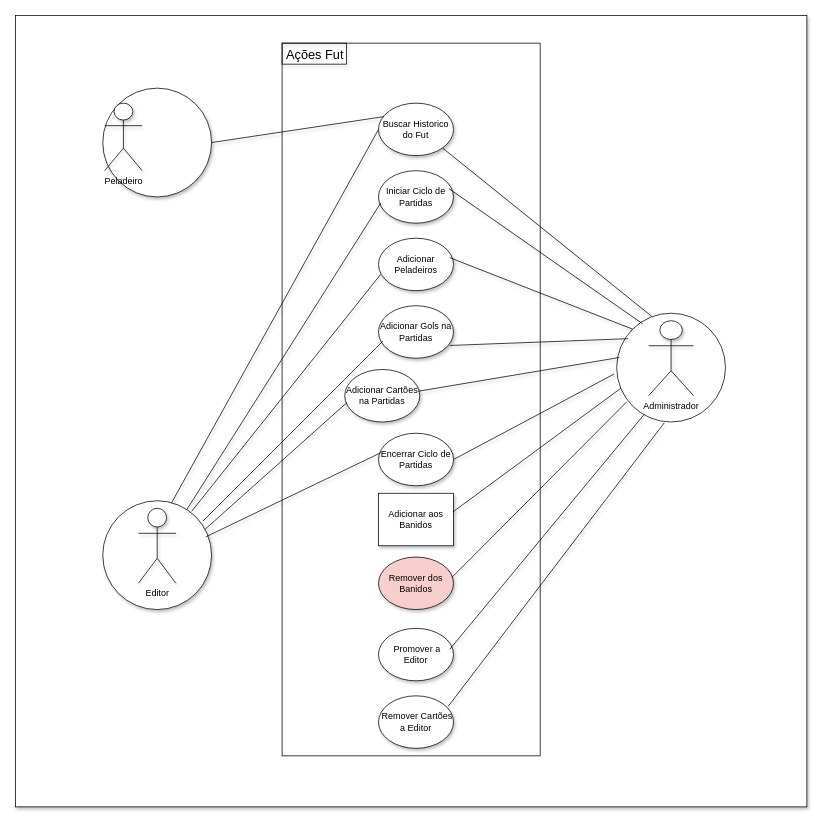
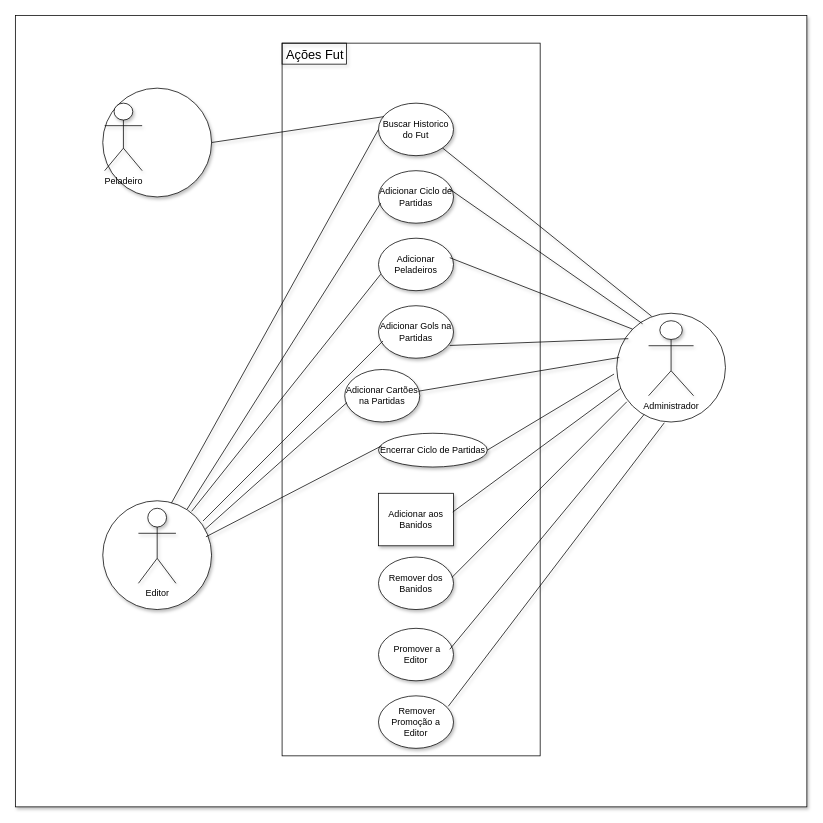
(416, 197) -> (416, 197)
(416, 459) -> (433, 450)
(416, 583) -> (416, 583)
(416, 722) -> (416, 722)
